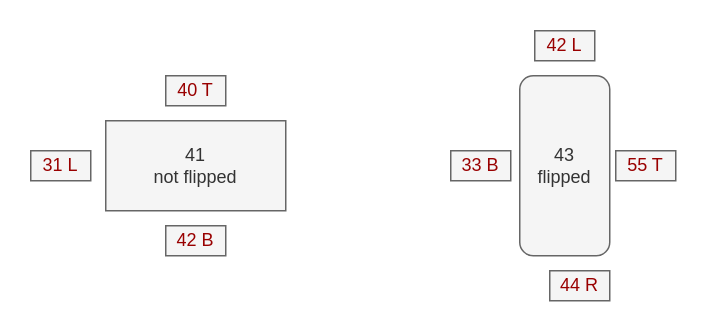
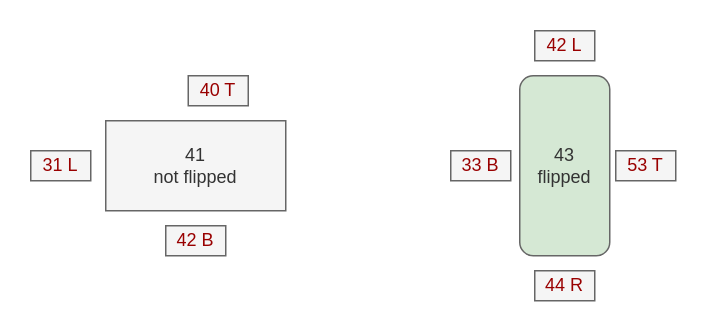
(196, 91) -> (218, 91)
(565, 166) -> (565, 166)
(646, 166) -> (646, 166)
(580, 286) -> (565, 286)
